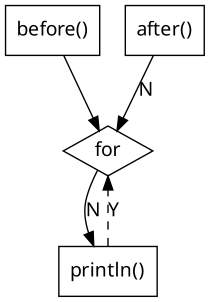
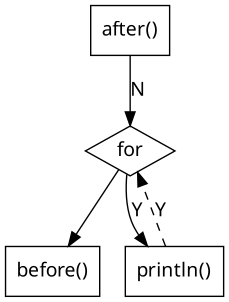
(79, 87) -> (97, 202)
(93, 211) -> (138, 211)
